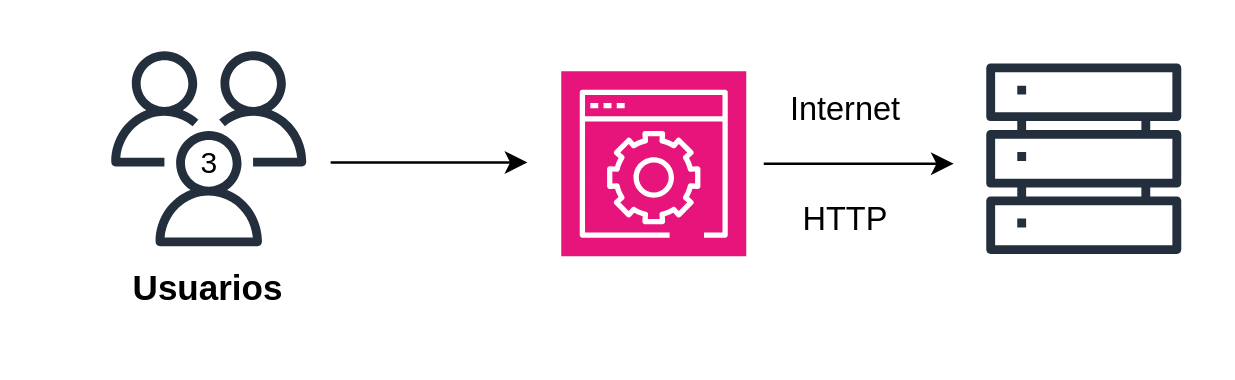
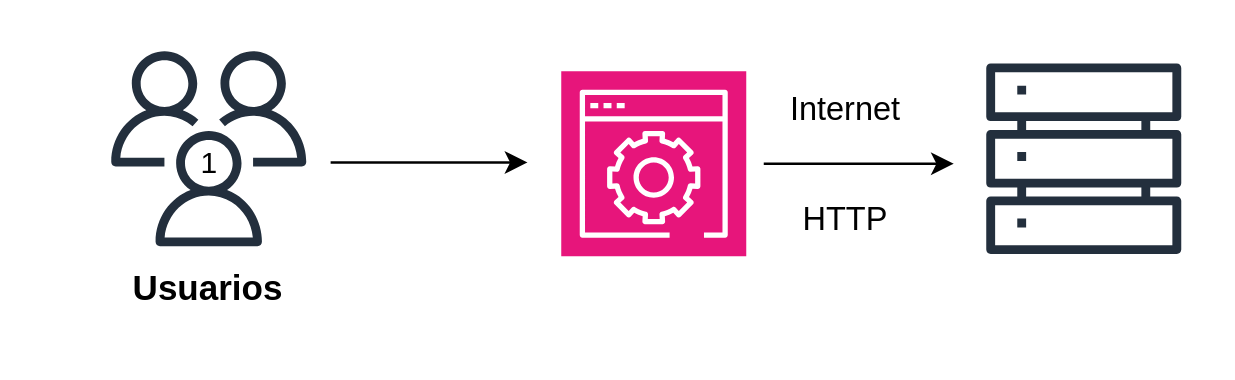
(210, 164) -> (210, 164)
